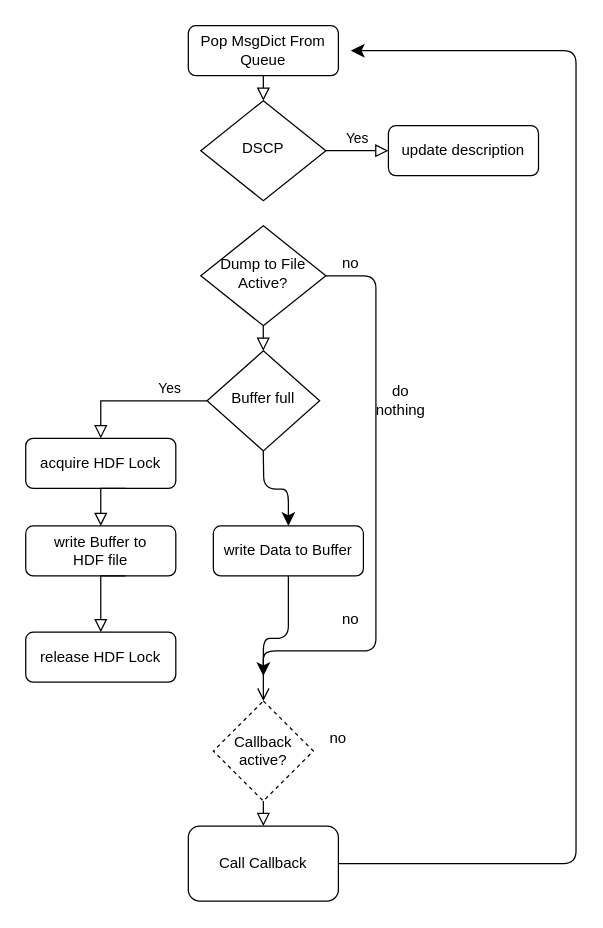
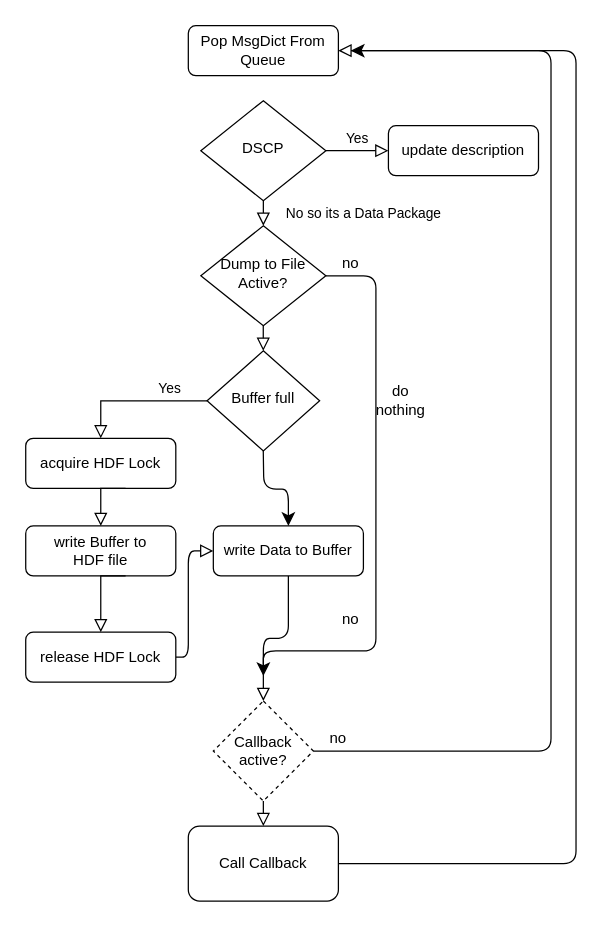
(263, 82) -> none
none -> (263, 207)
none -> (551, 516)
none -> (188, 604)
(263, 692) -> (263, 687)
